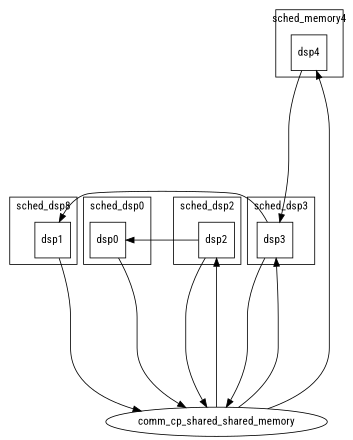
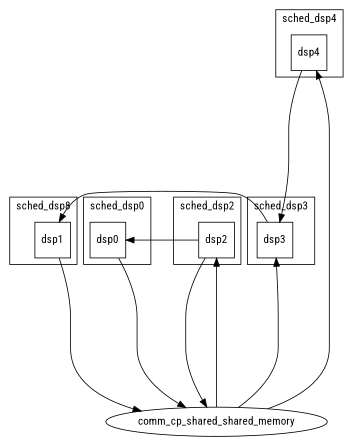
(309, 19) -> (309, 19)
(247, 329) -> none
